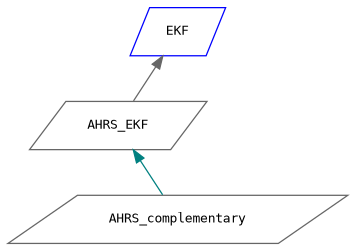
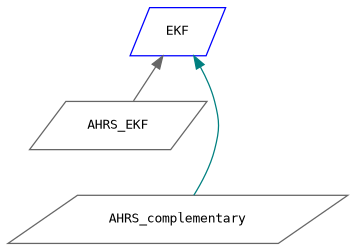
(152, 178) -> (218, 132)
